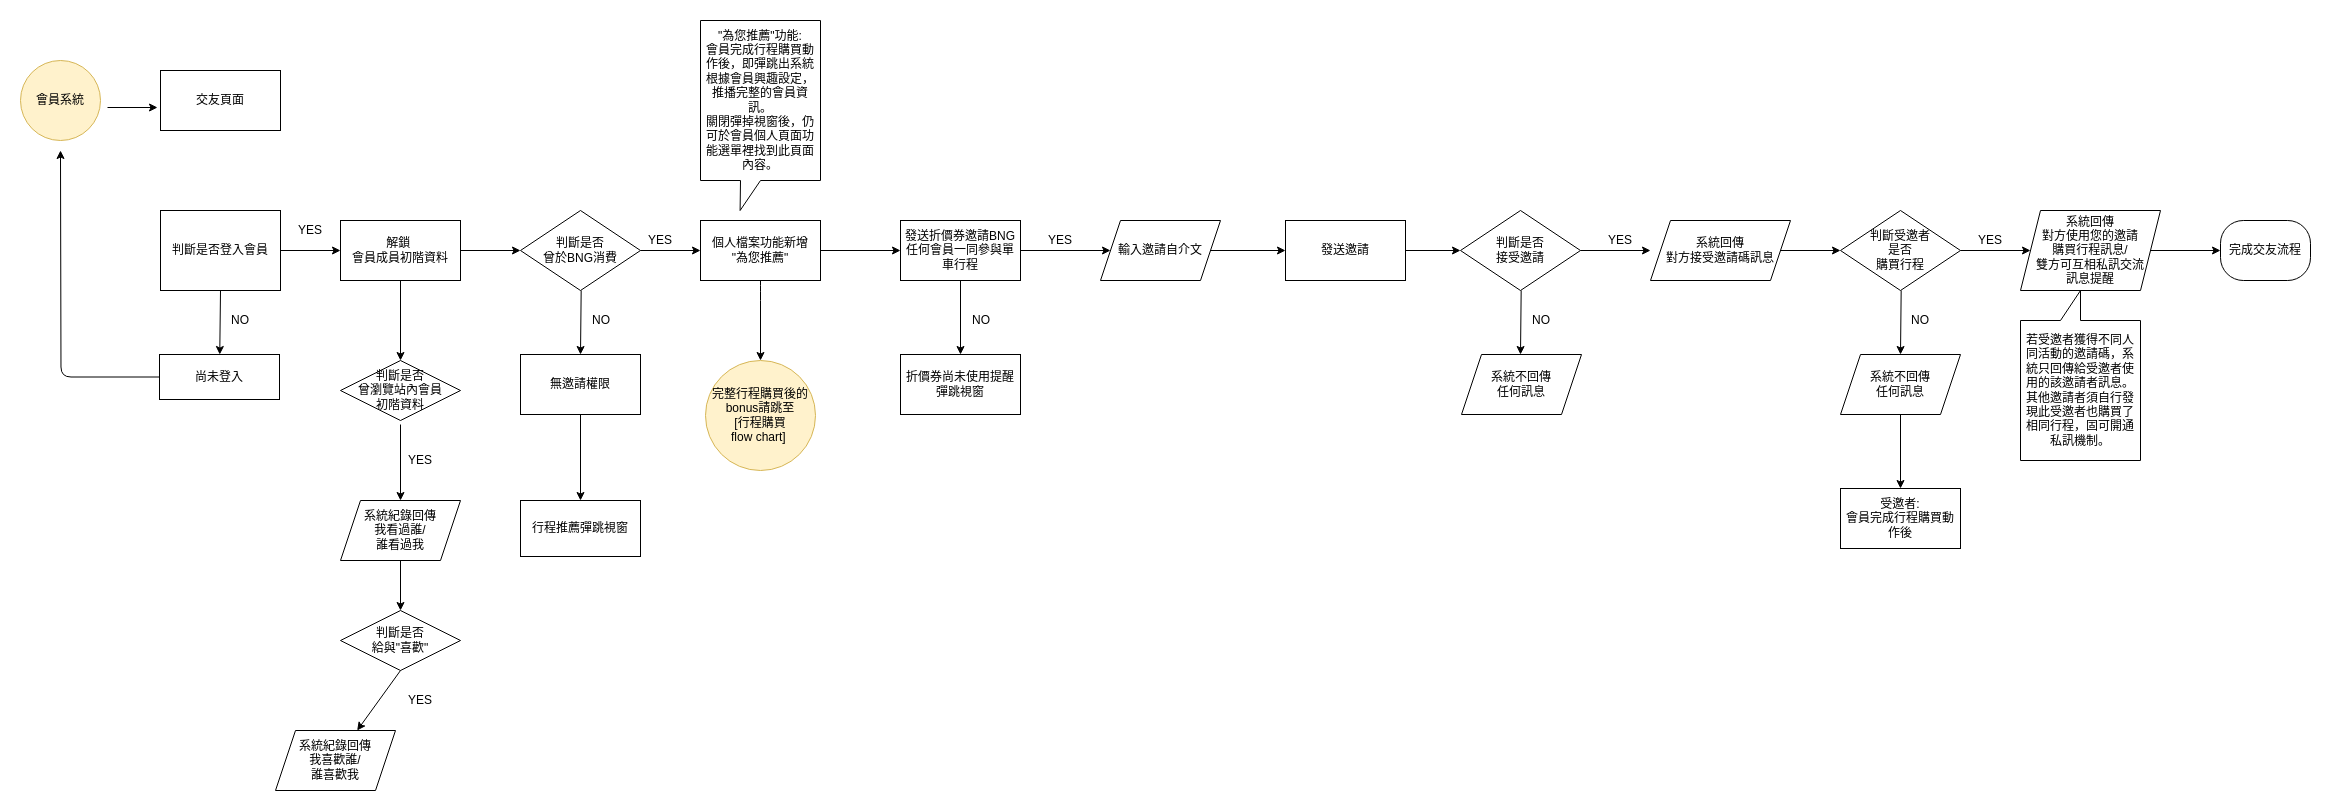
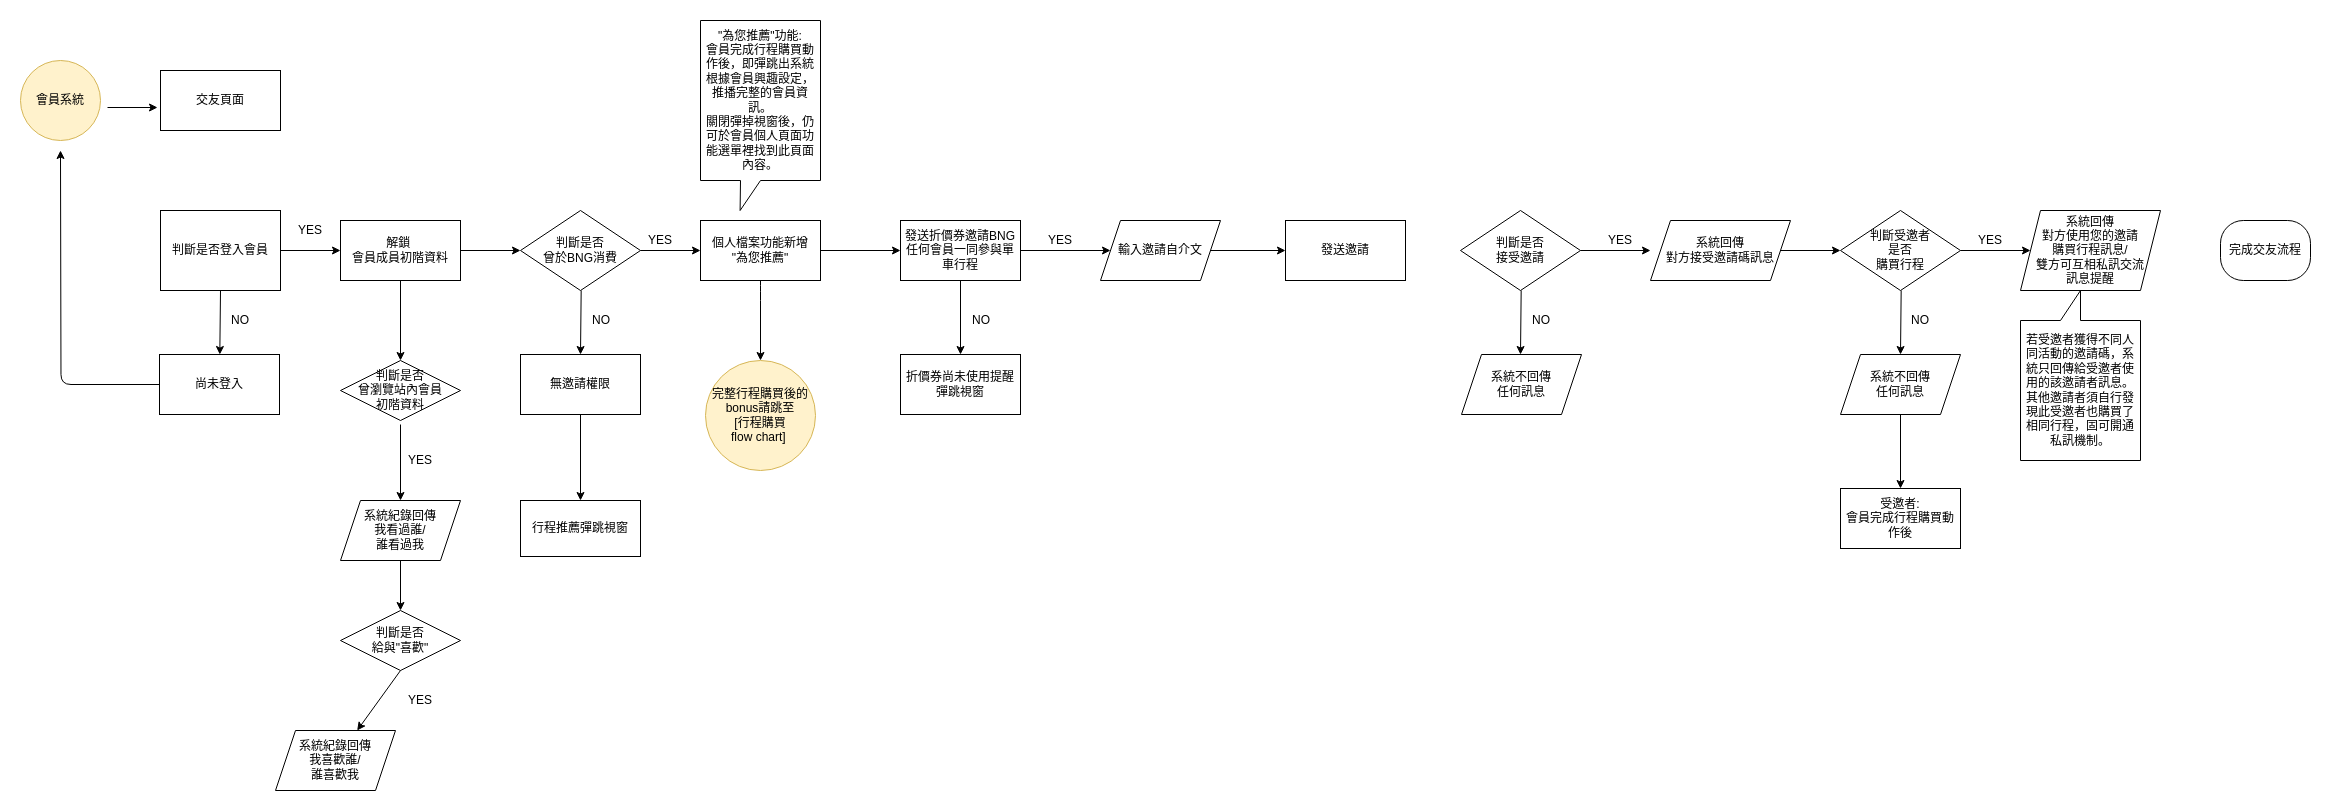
(1430, 251) -> none
(2182, 251) -> none
(220, 377) -> (220, 385)
